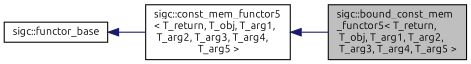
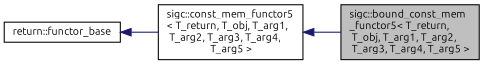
(56, 32) -> (62, 32)
